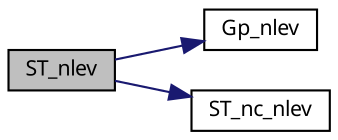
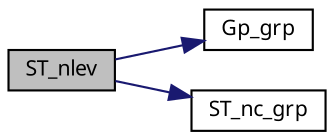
(261, 30) -> (259, 30)
(261, 111) -> (259, 111)
